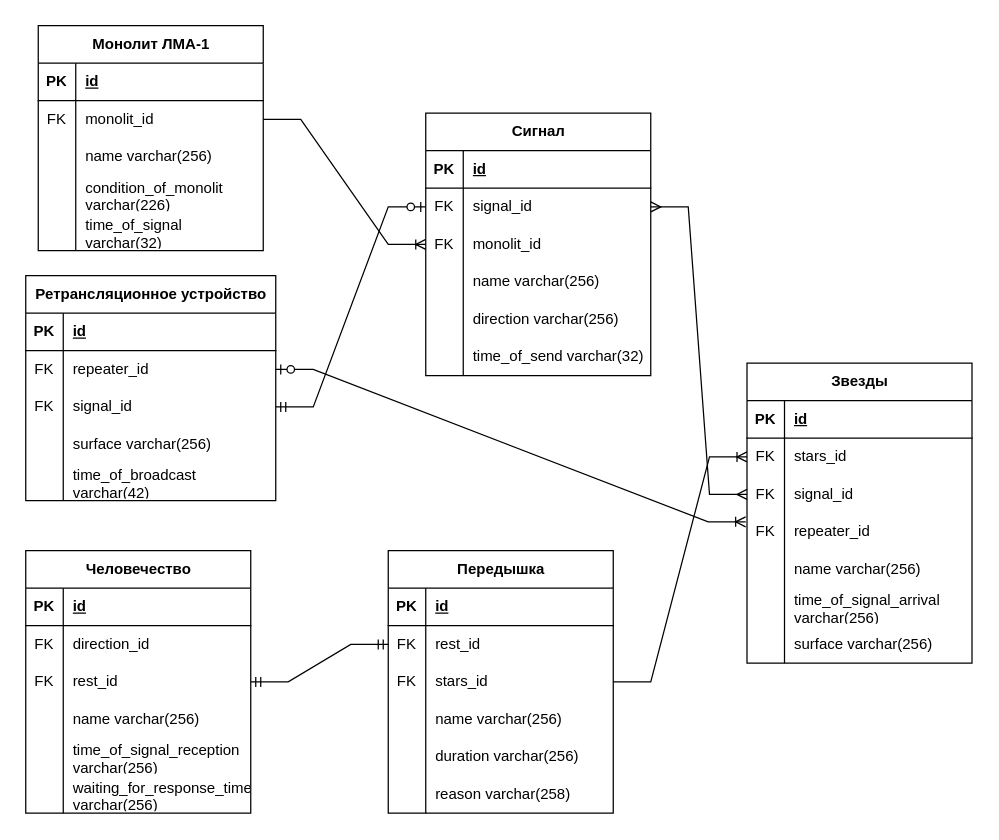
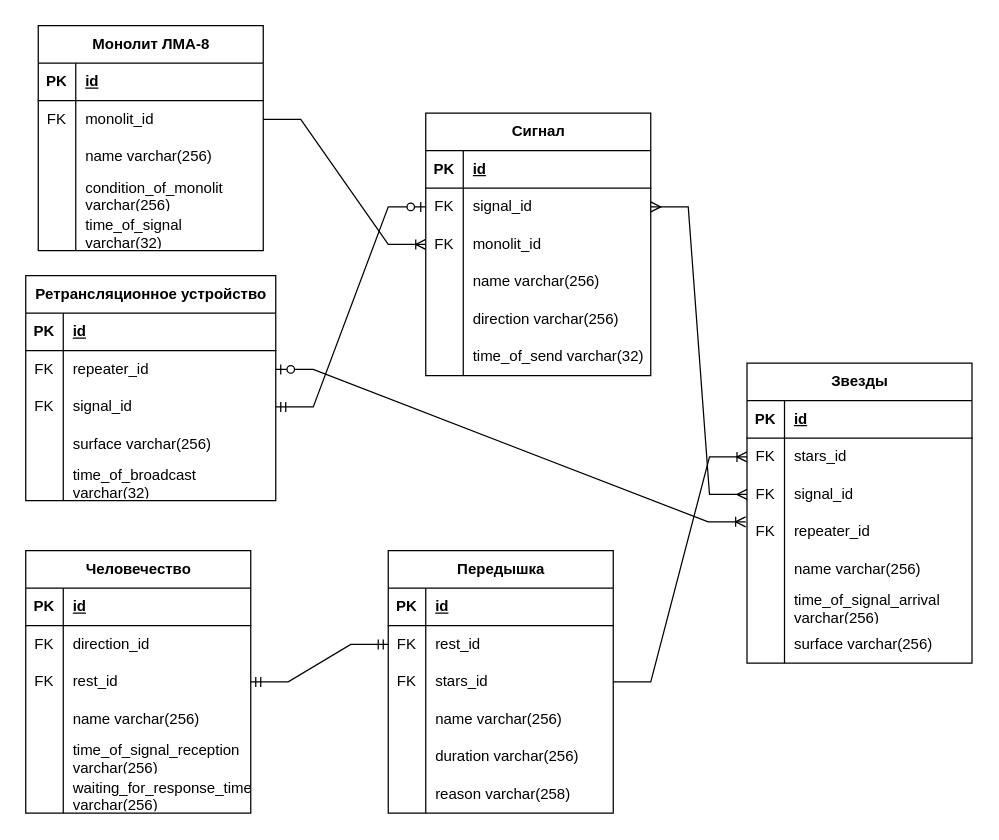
(151, 44) -> (151, 44)
(174, 194) -> (174, 194)
(174, 482) -> (174, 482)
